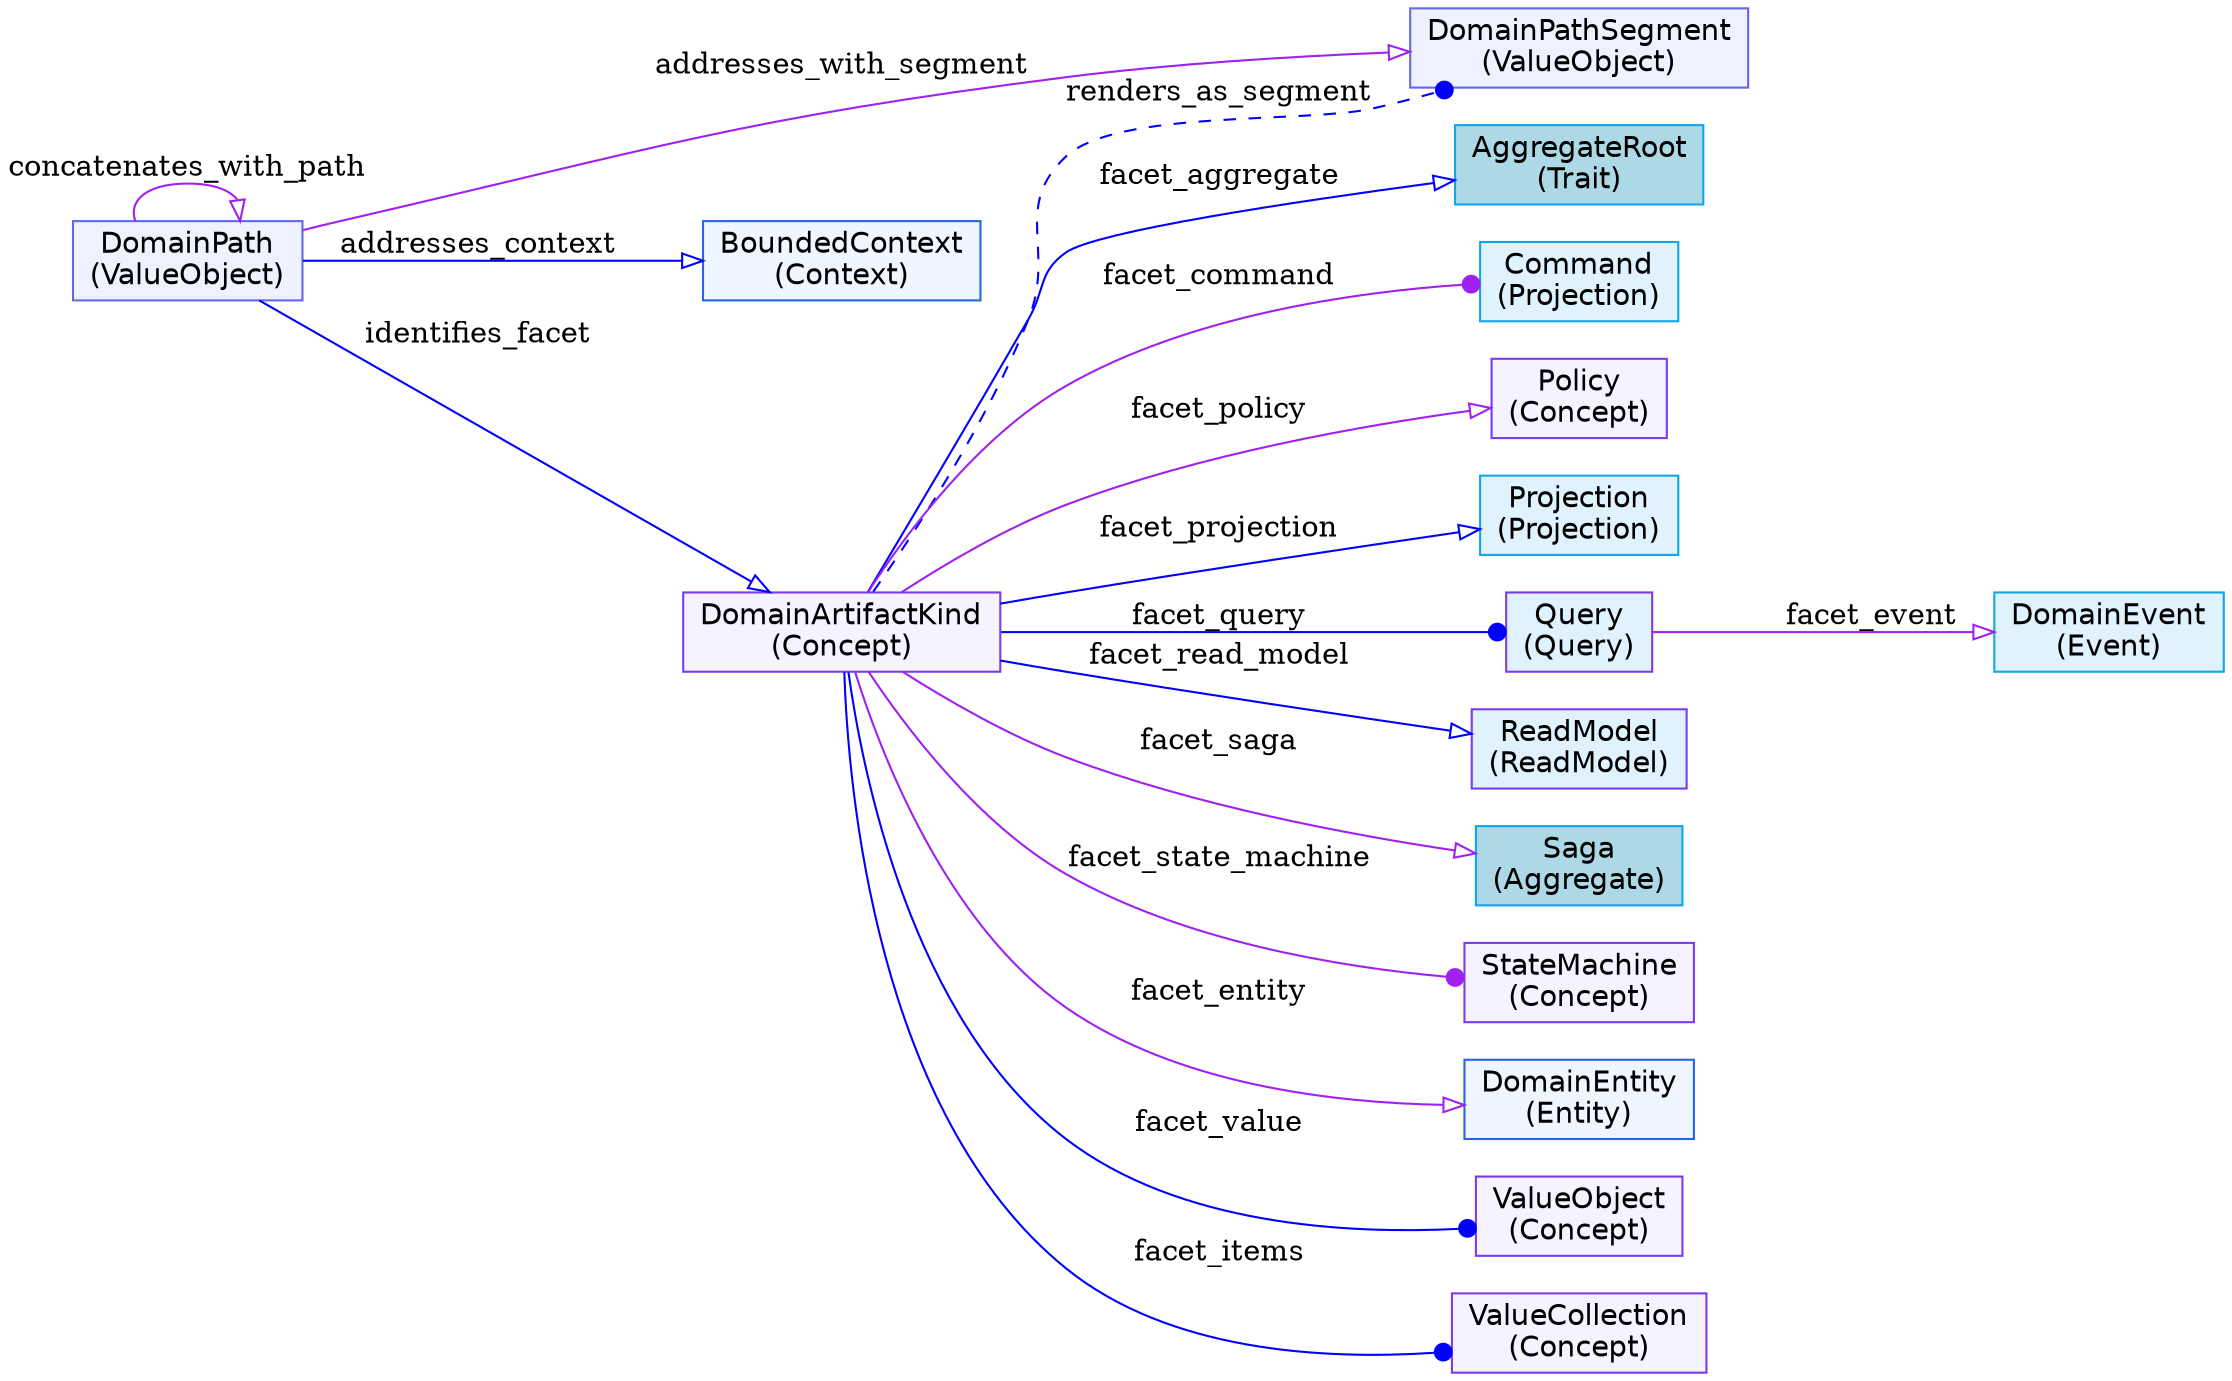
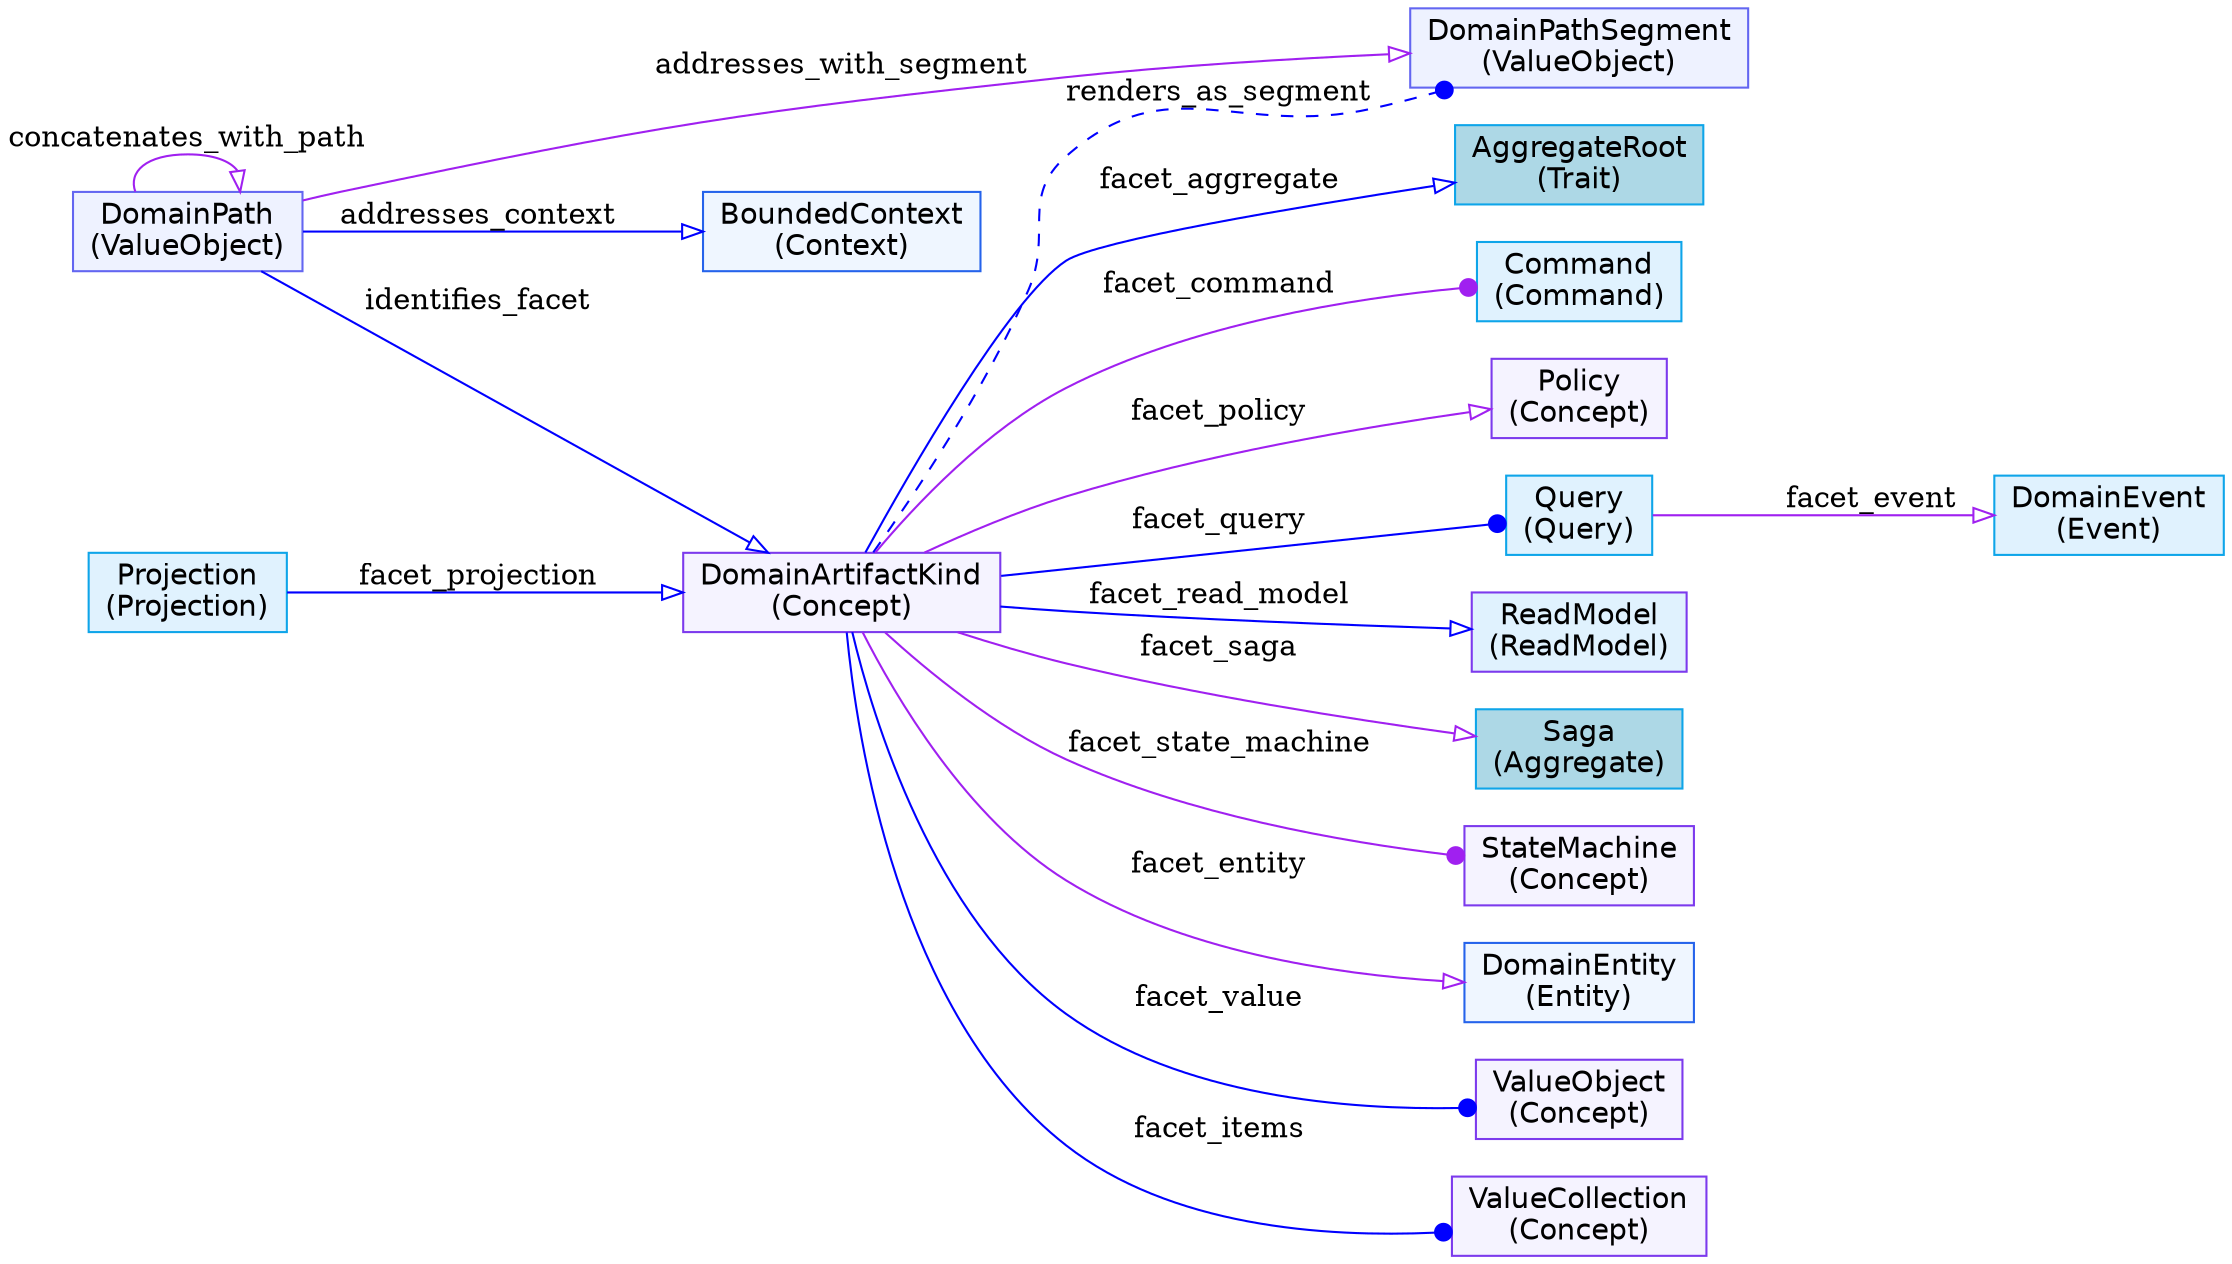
(1579, 282) -> (1579, 282)
(1230, 566) -> (474, 592)
(1579, 632) -> (1579, 515)
